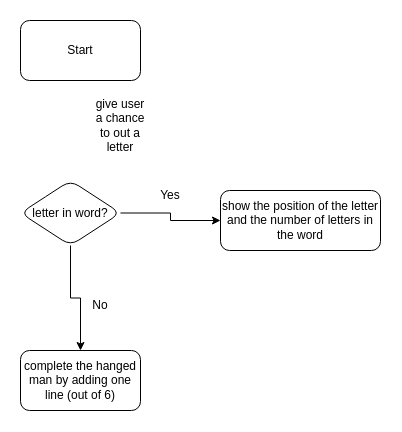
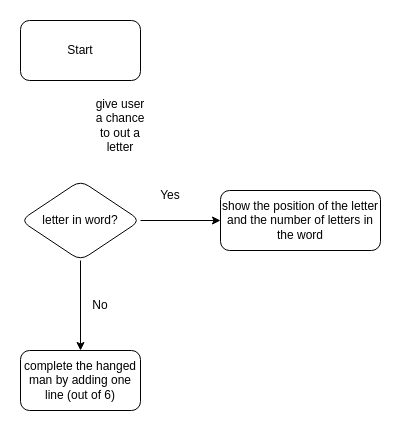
(71, 213) -> (81, 221)
